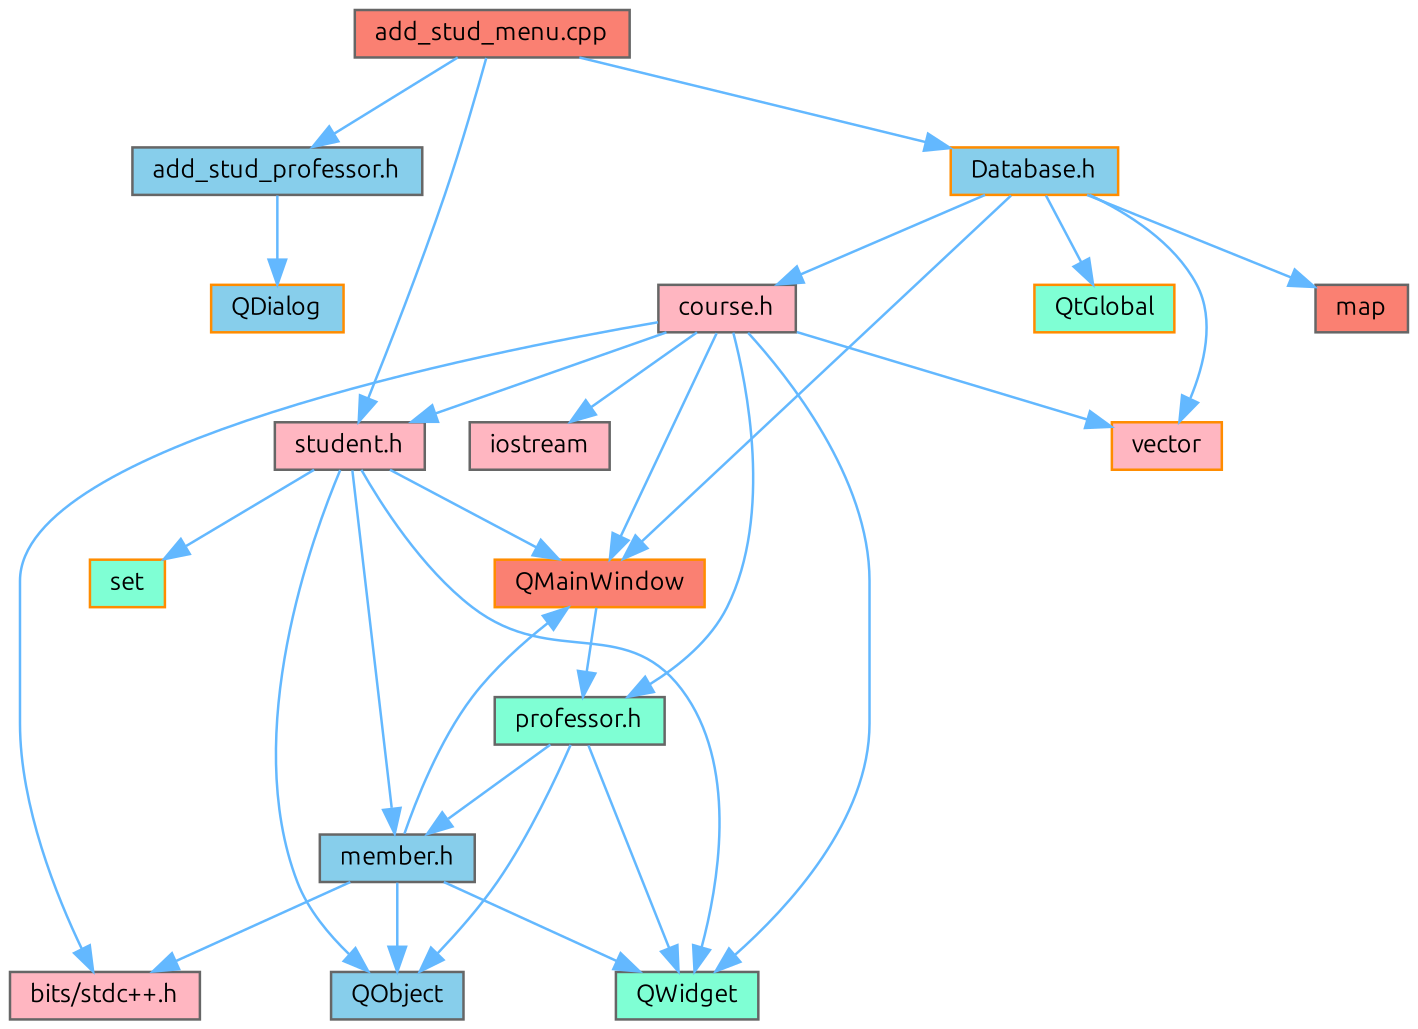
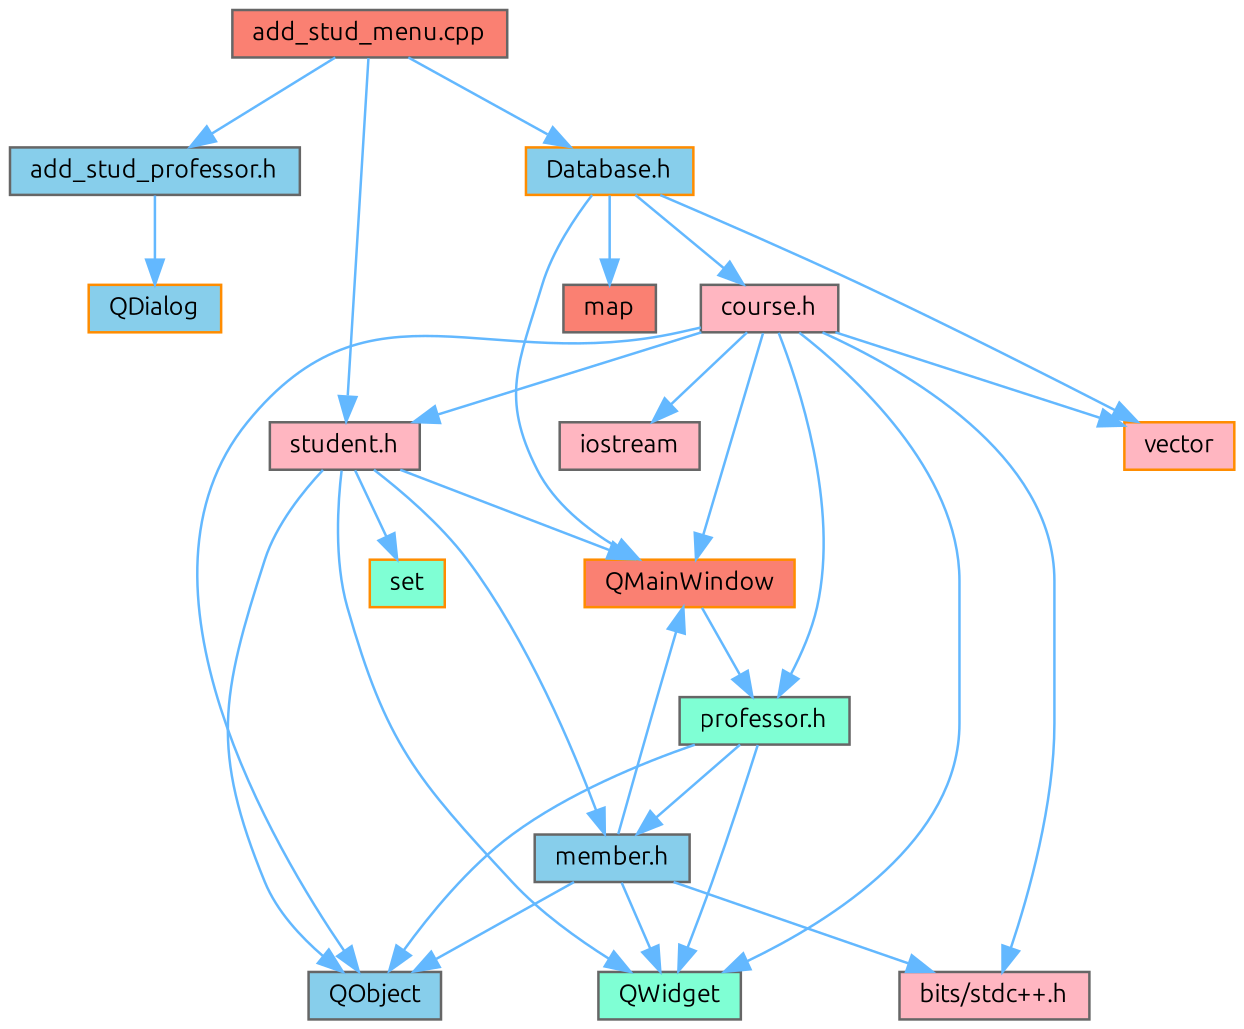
(1104, 309) -> none
none -> (225, 461)
